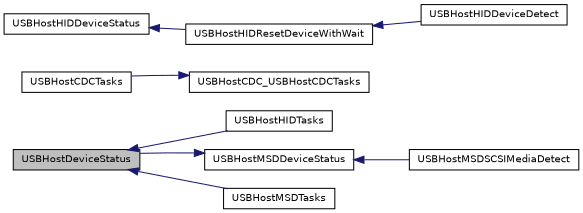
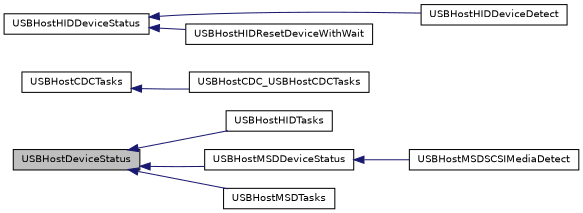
(402, 23) -> (290, 12)
(155, 75) -> (165, 89)
(167, 153) -> (177, 167)
